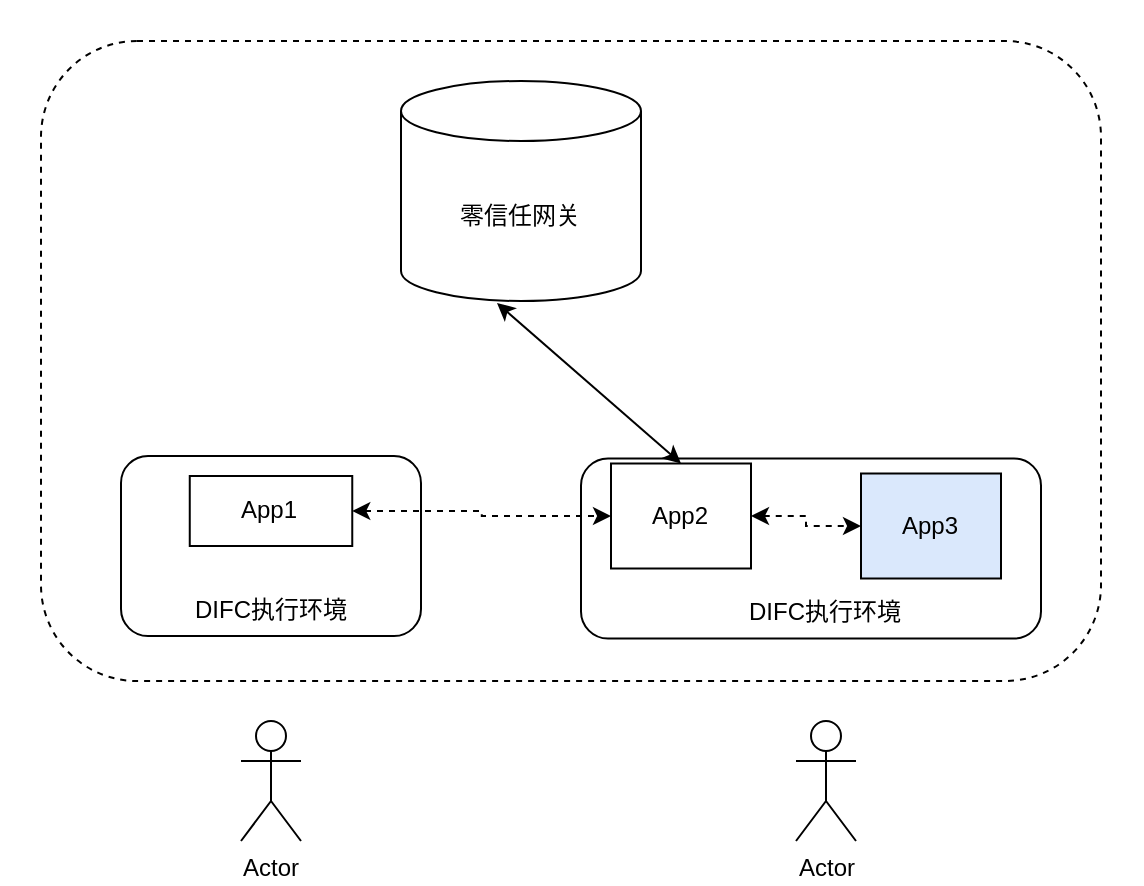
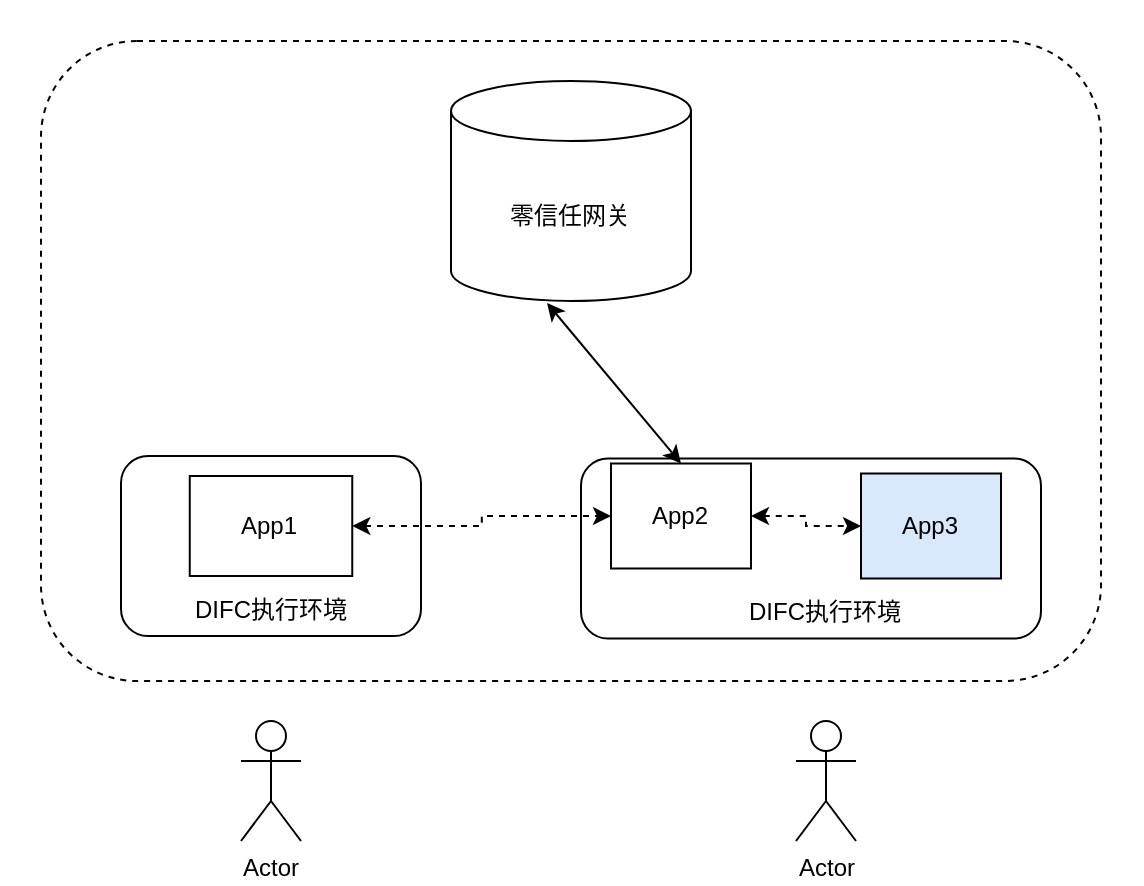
(521, 191) -> (571, 191)
(271, 511) -> (271, 526)
